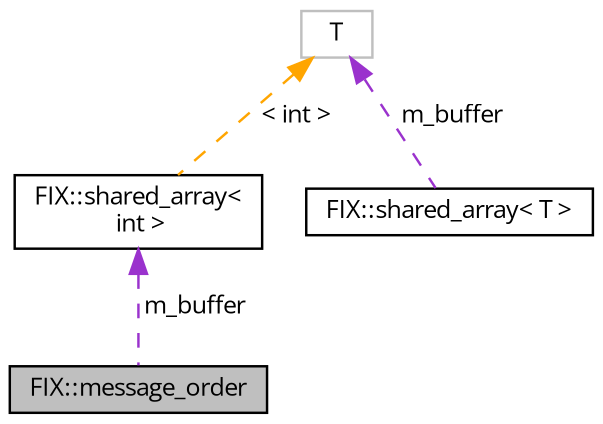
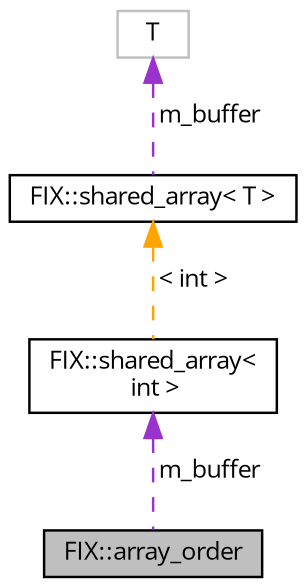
(236, 125) -> (153, 293)
(138, 390) -> (153, 554)
